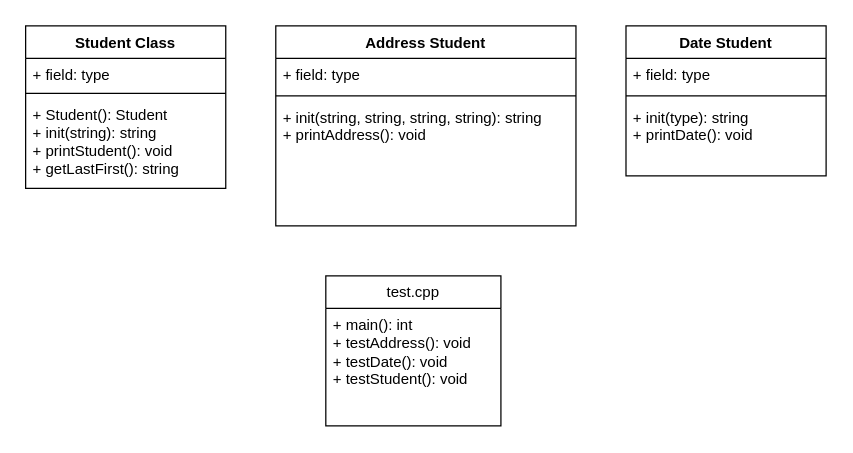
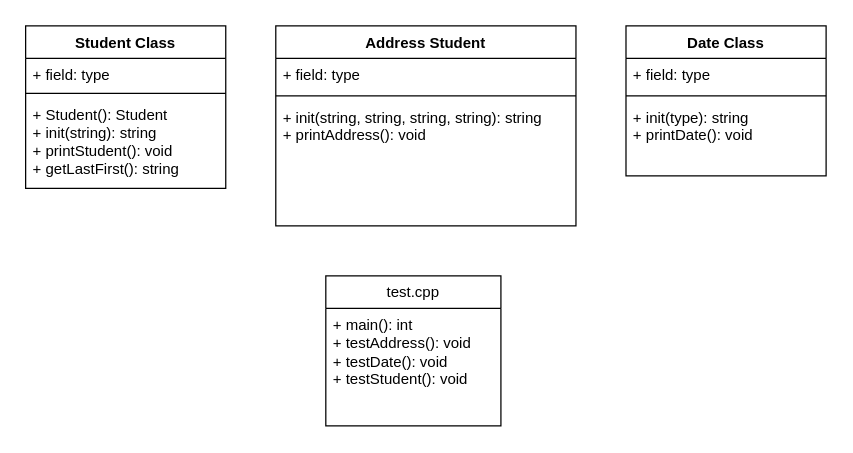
(726, 43) -> (726, 43)
